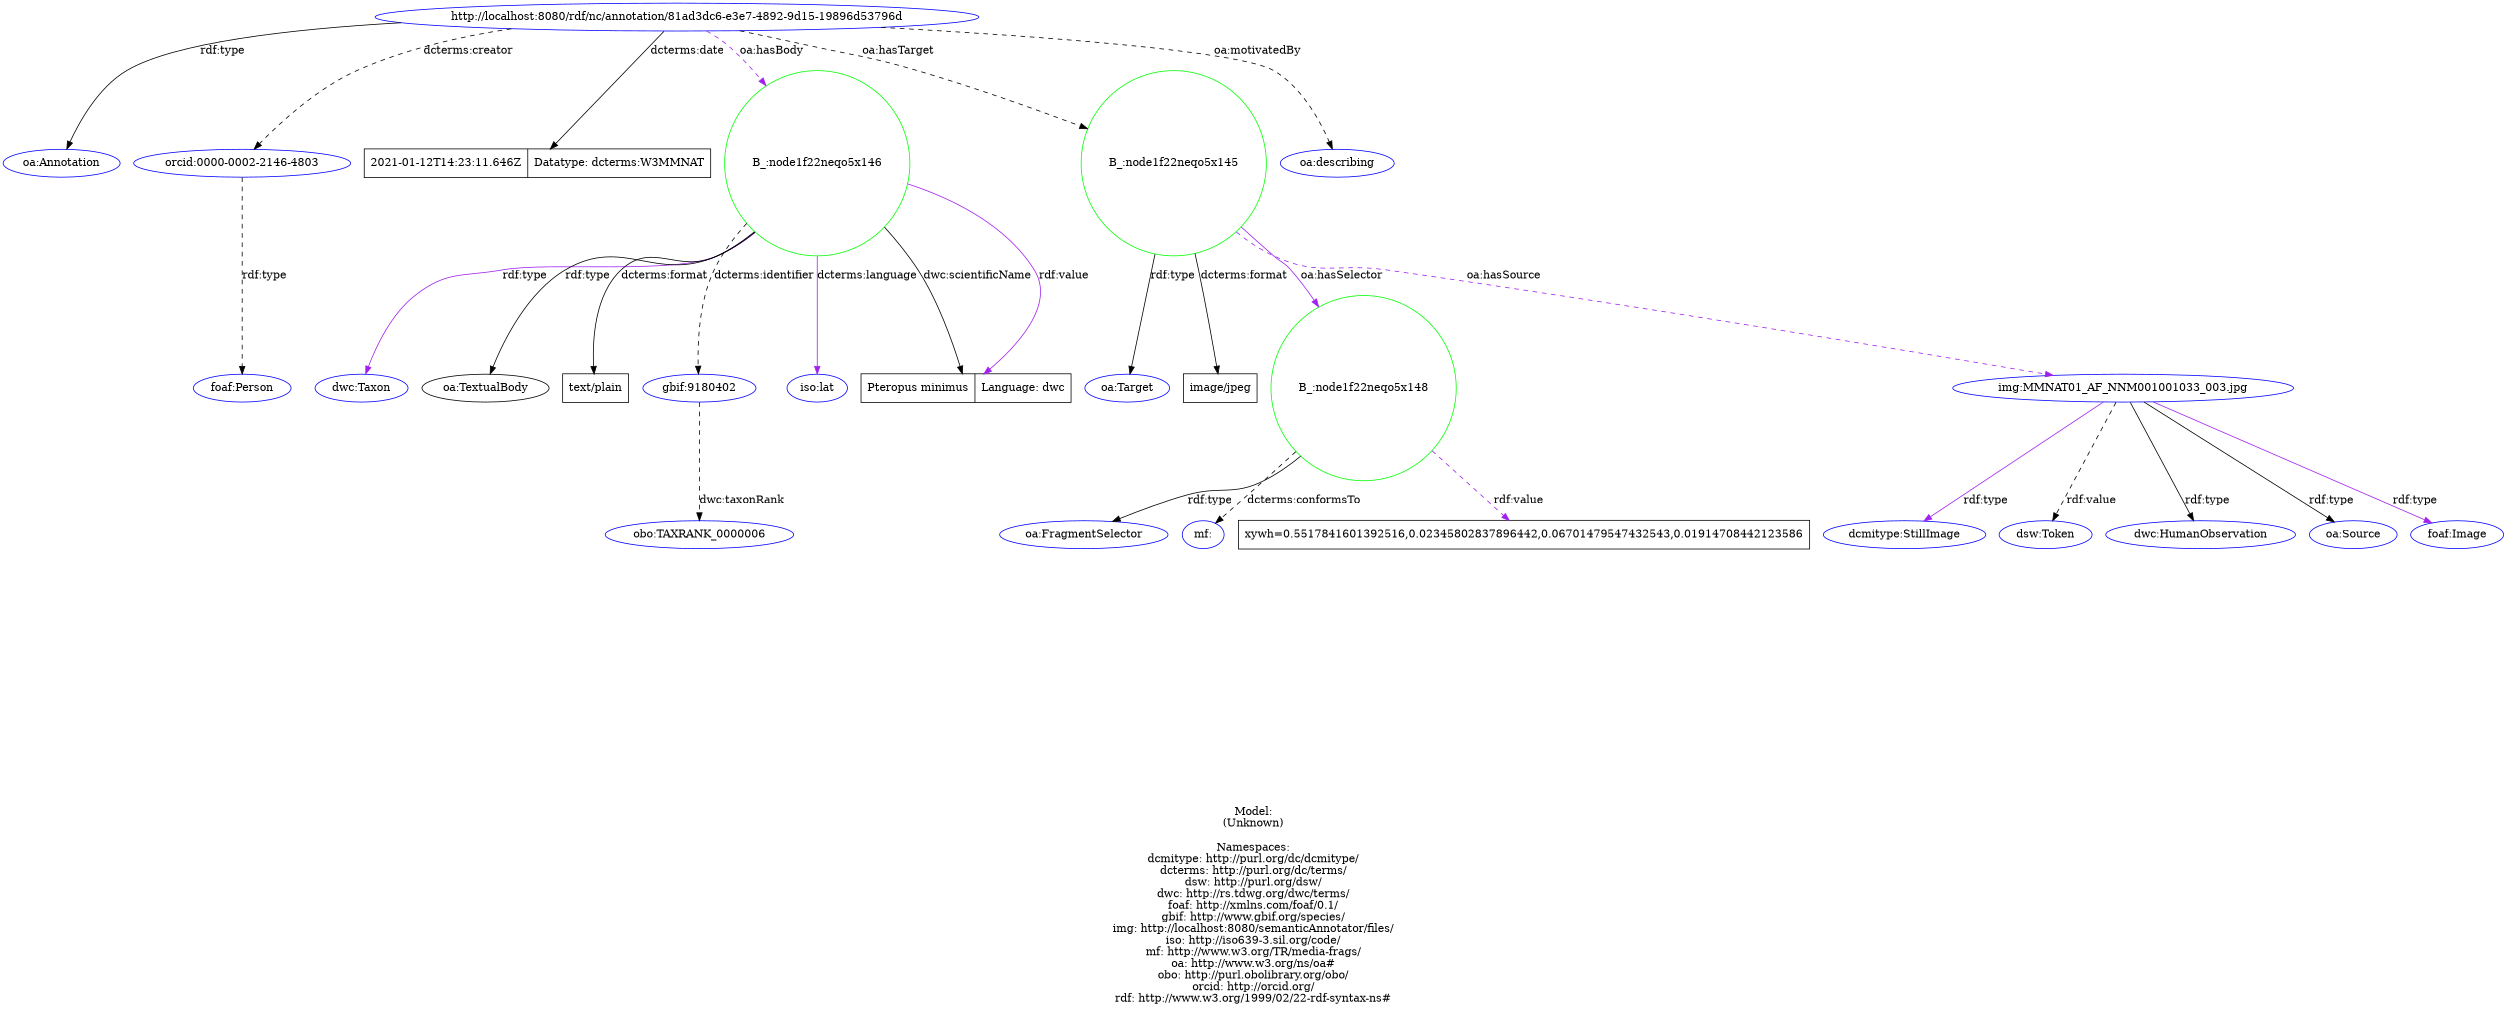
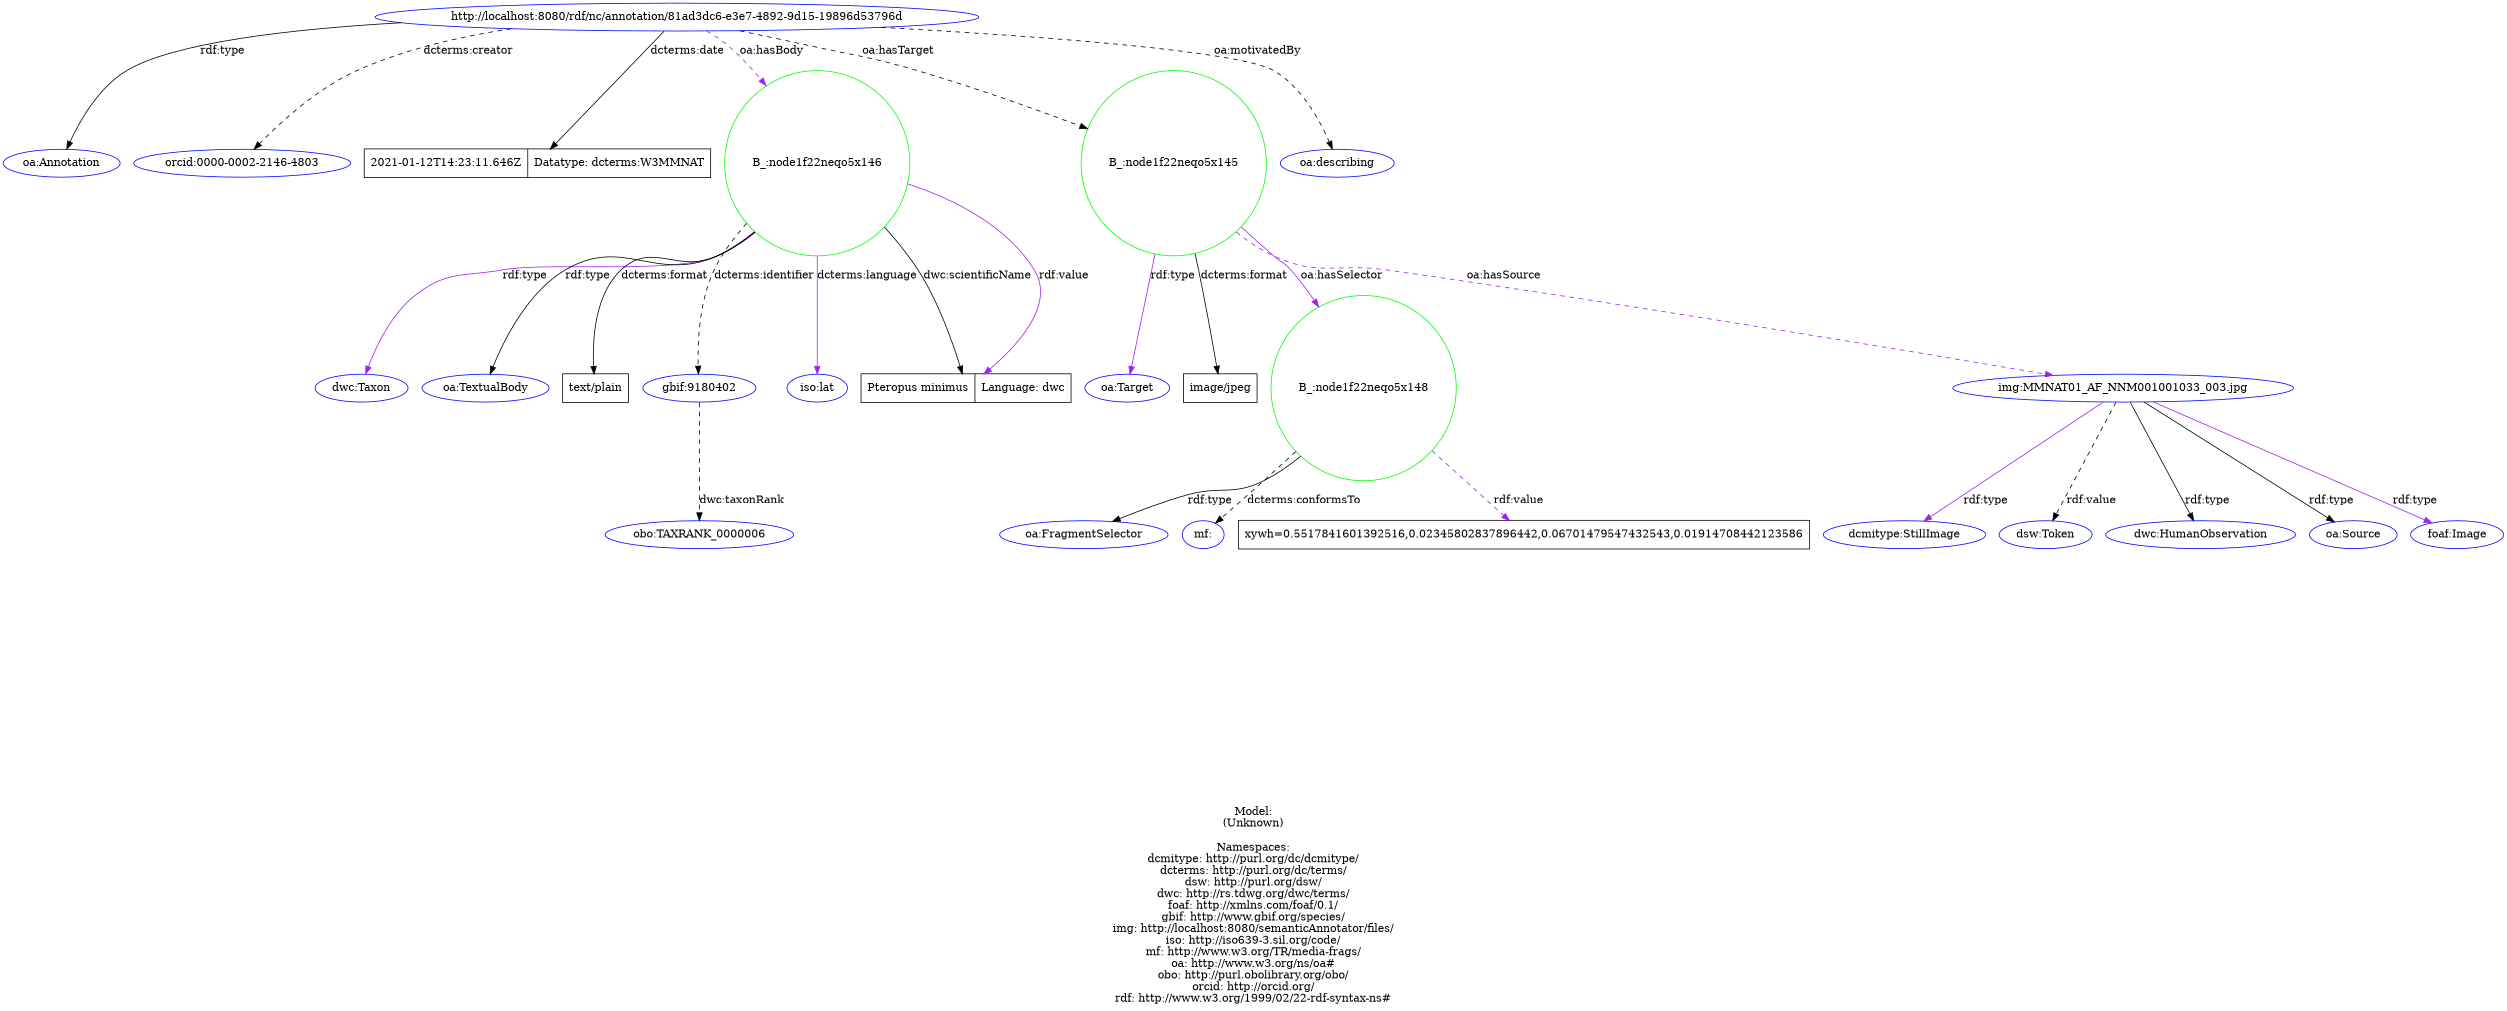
(1143, 310) -> (1143, 310)
(242, 388) -> none
(486, 388) -> (486, 388)
